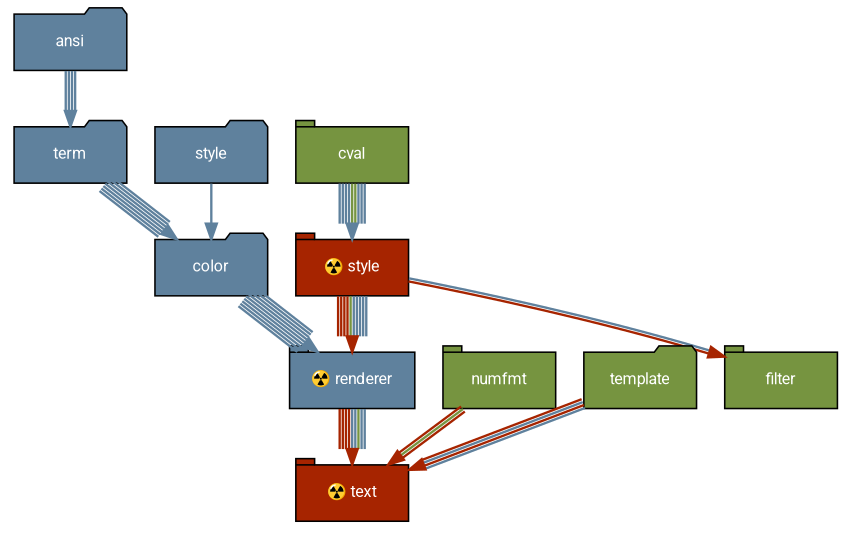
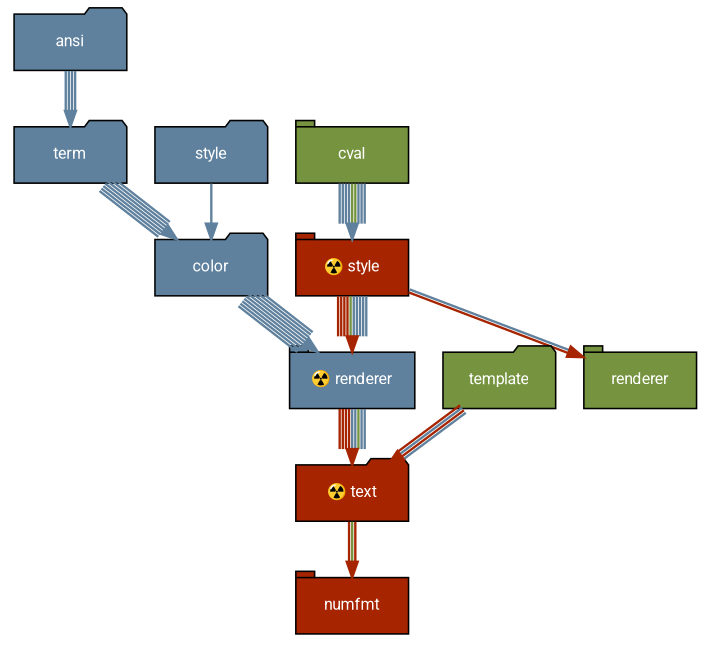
(499, 380) -> (352, 606)
(781, 380) -> (640, 380)
(432, 432) -> (352, 542)
(352, 493) -> (352, 493)
